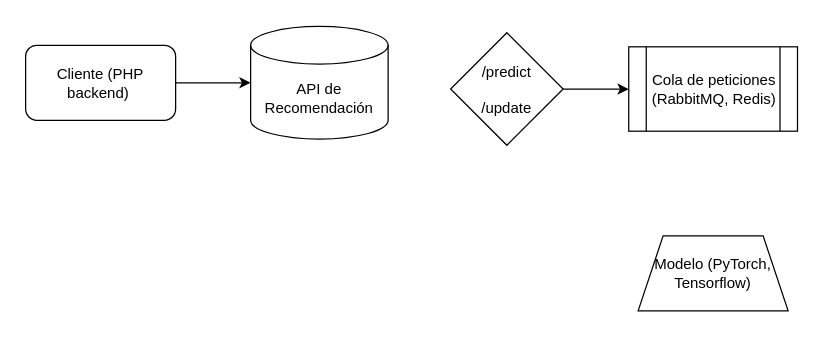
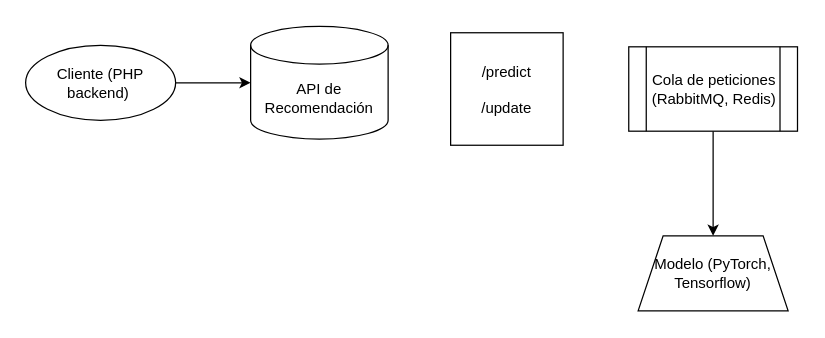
(101, 83) -> (101, 83)
(507, 89) -> (507, 89)
(592, 89) -> none
none -> (713, 179)
